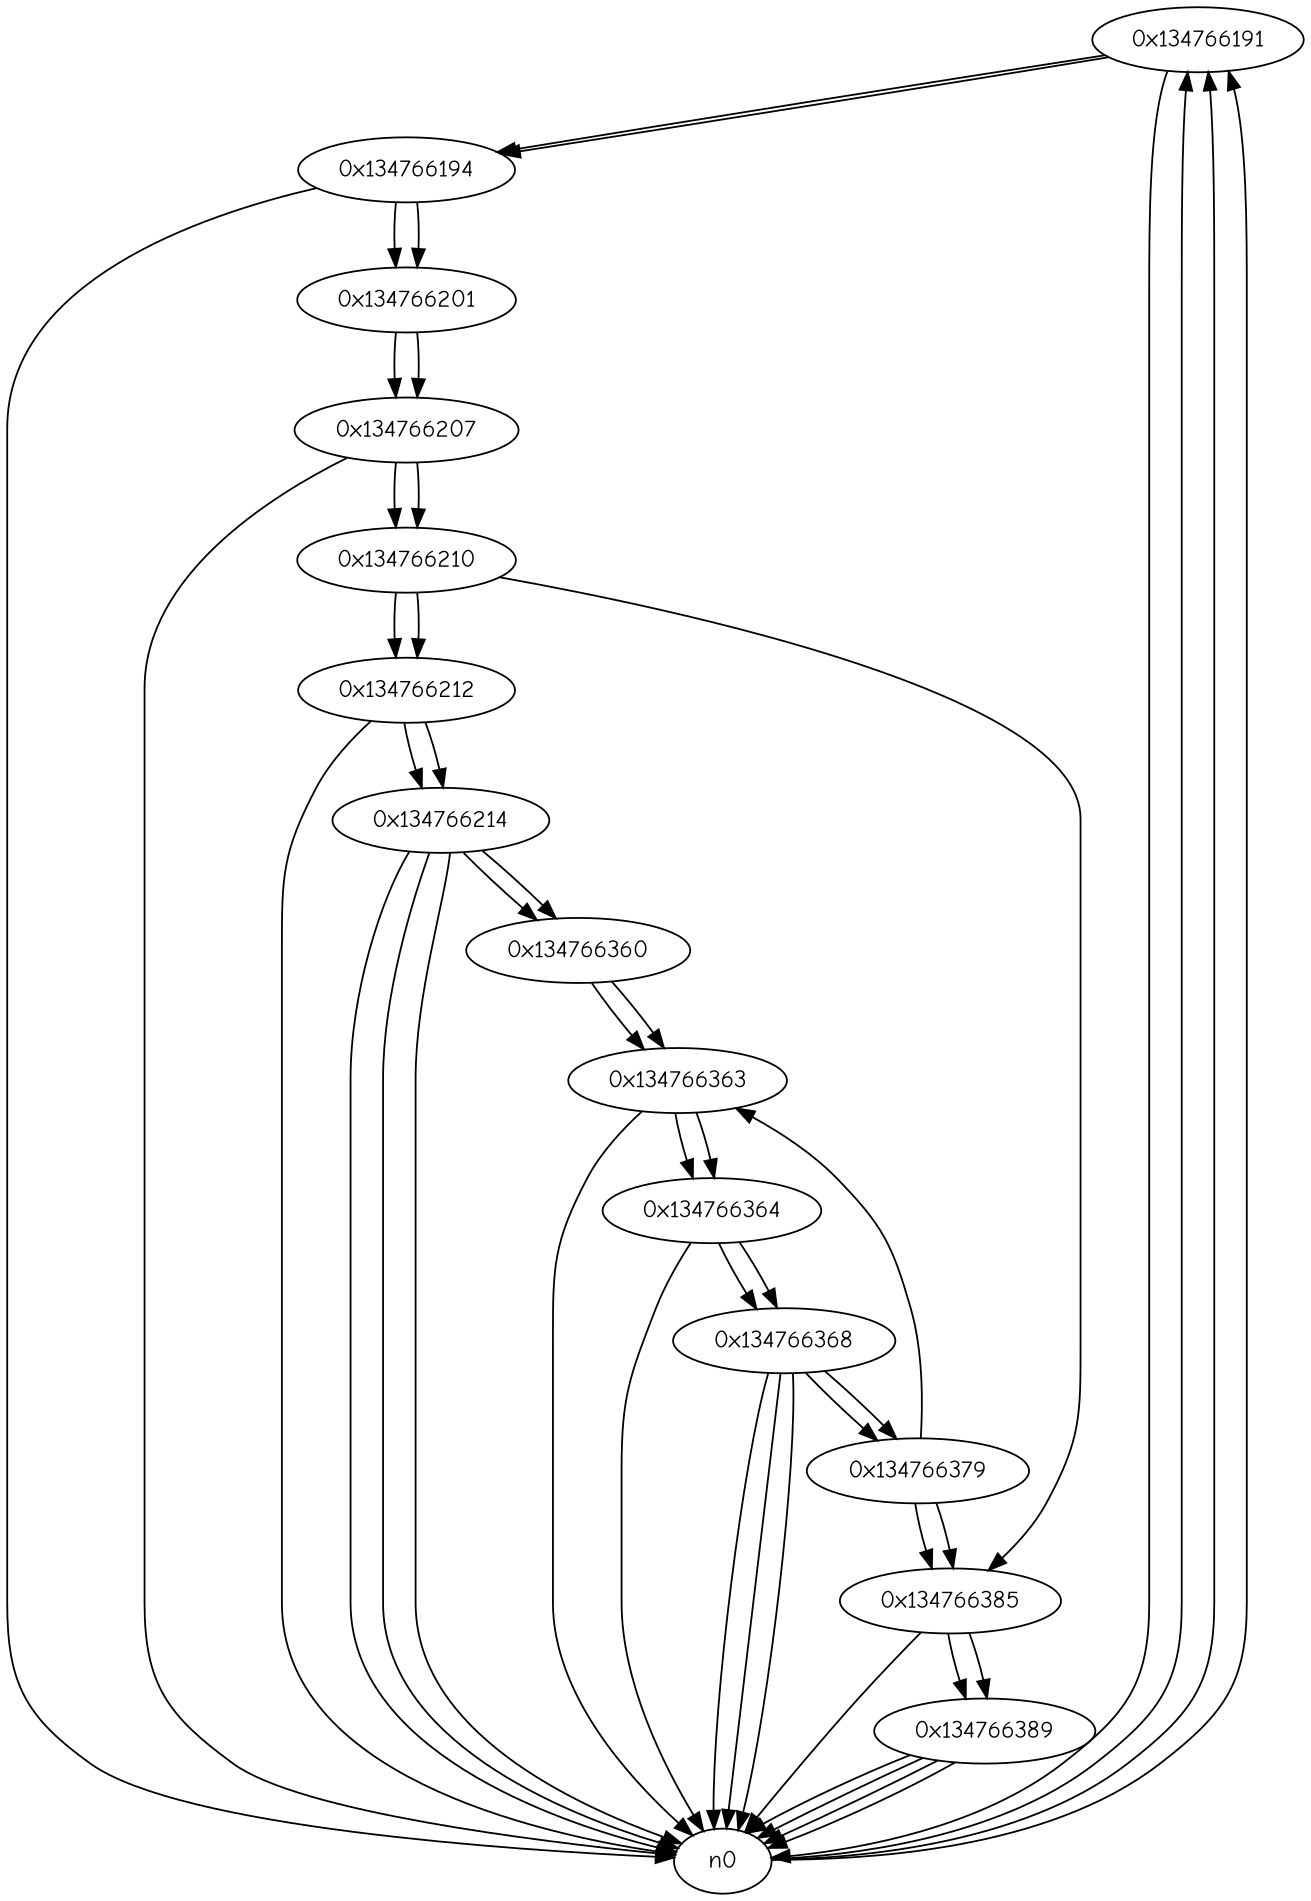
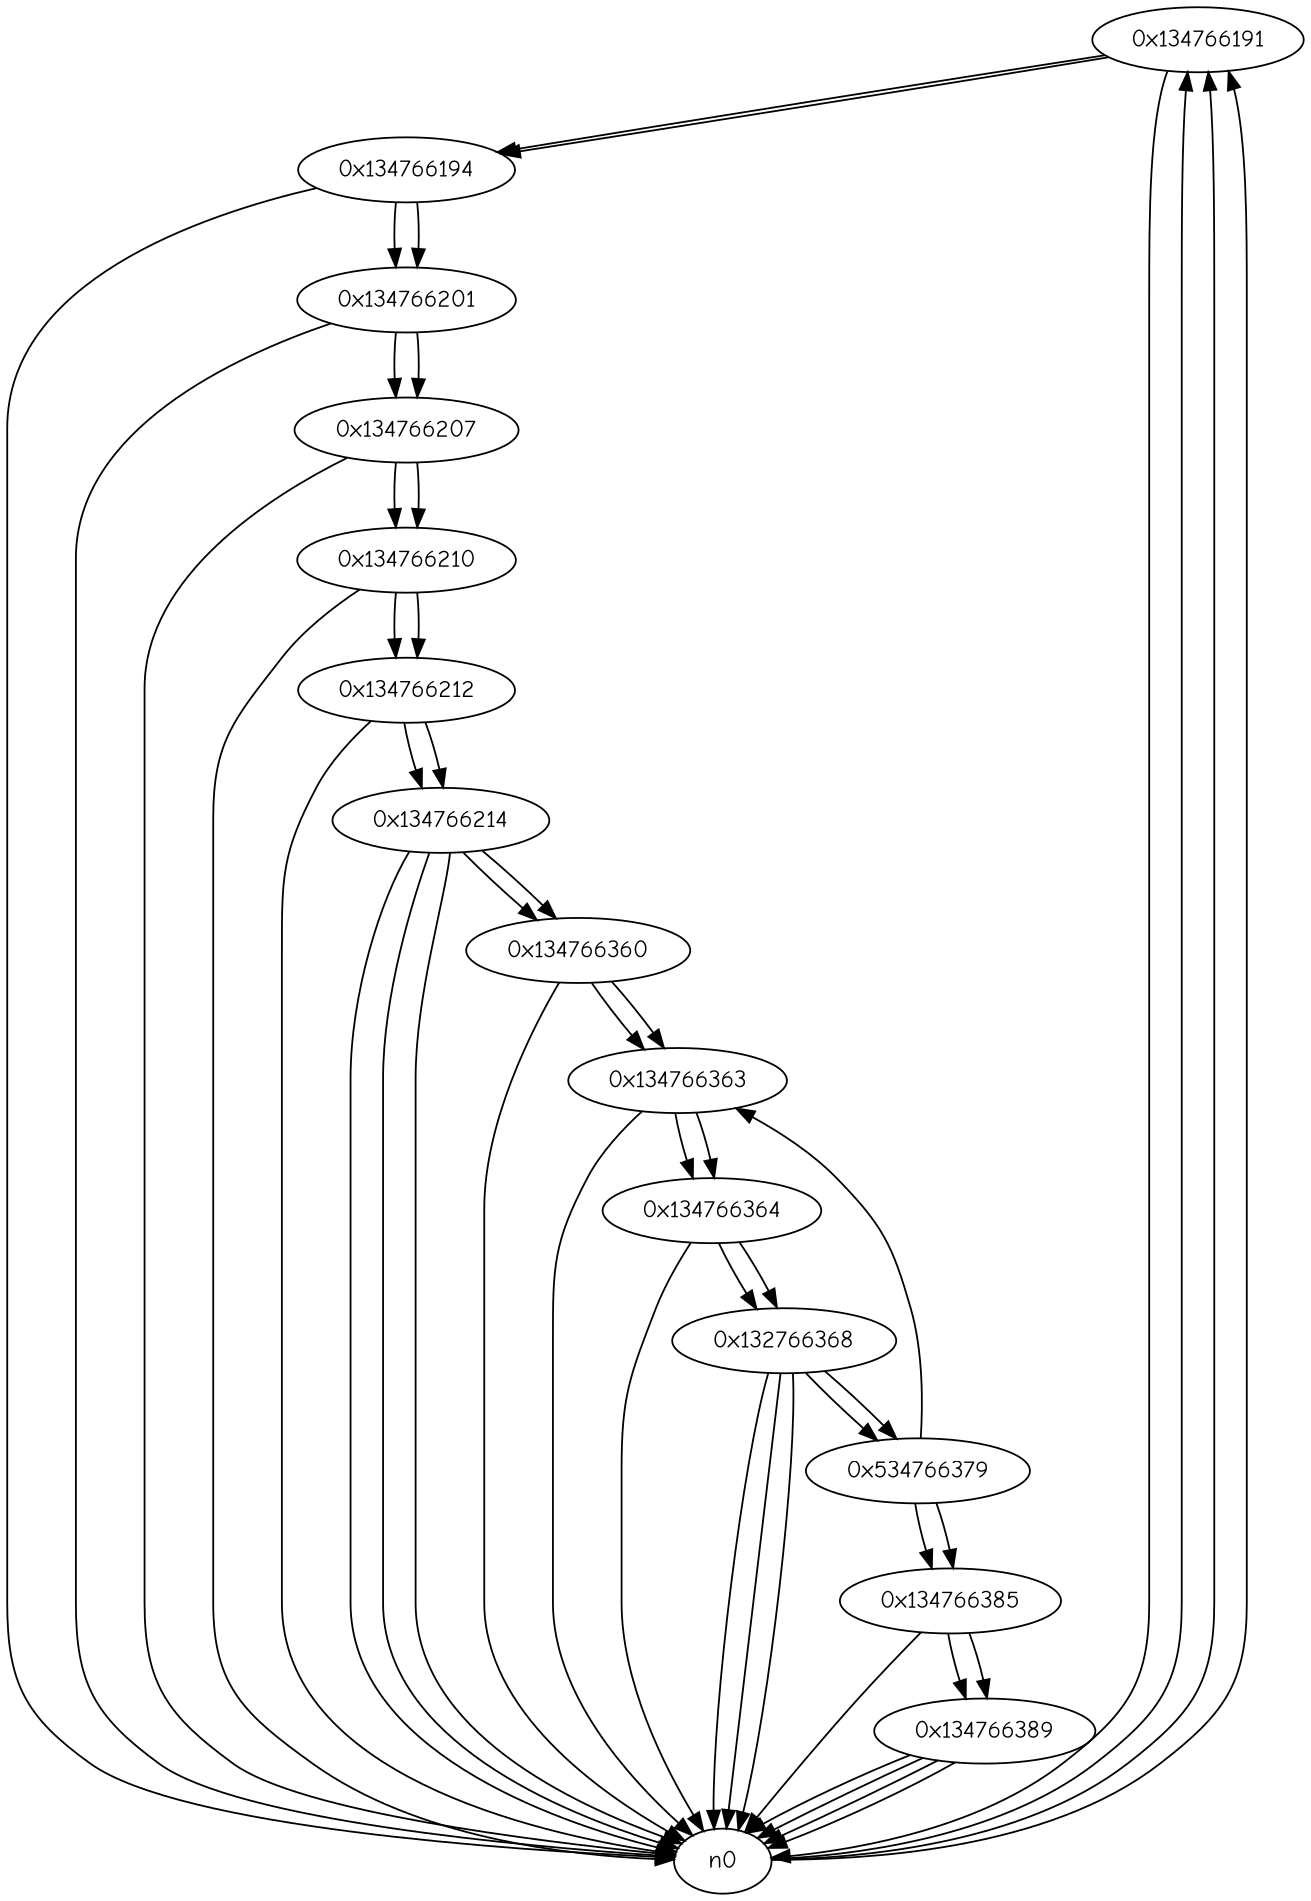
(1081, 873) -> (213, 1349)
none -> (76, 1246)
(784, 1341) -> (784, 1341)
none -> (484, 1439)
(918, 1471) -> (918, 1471)
